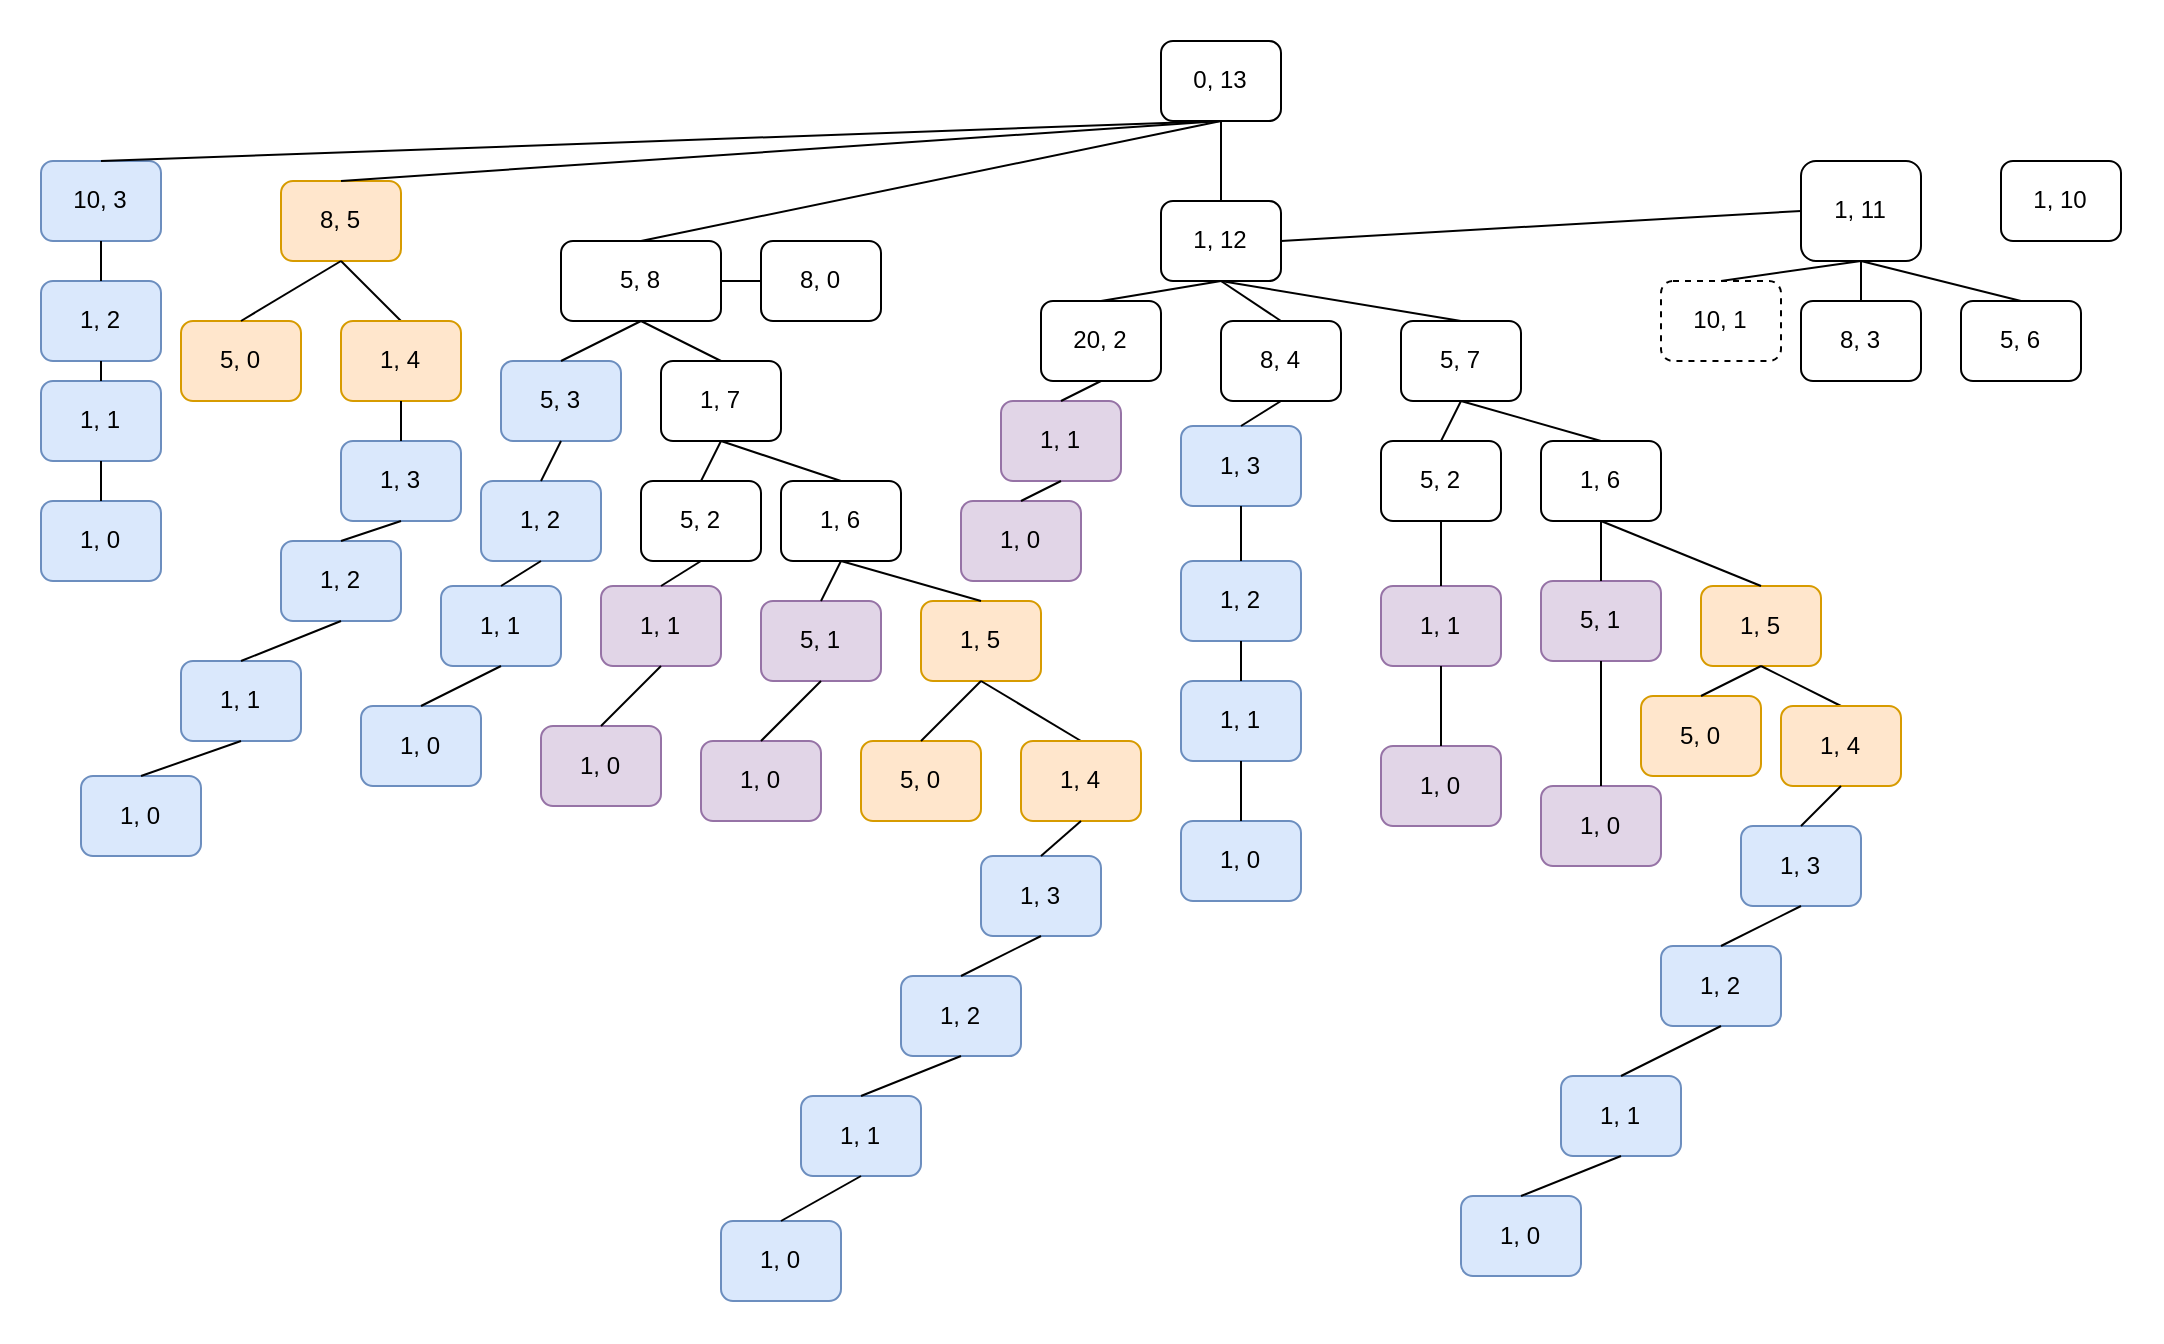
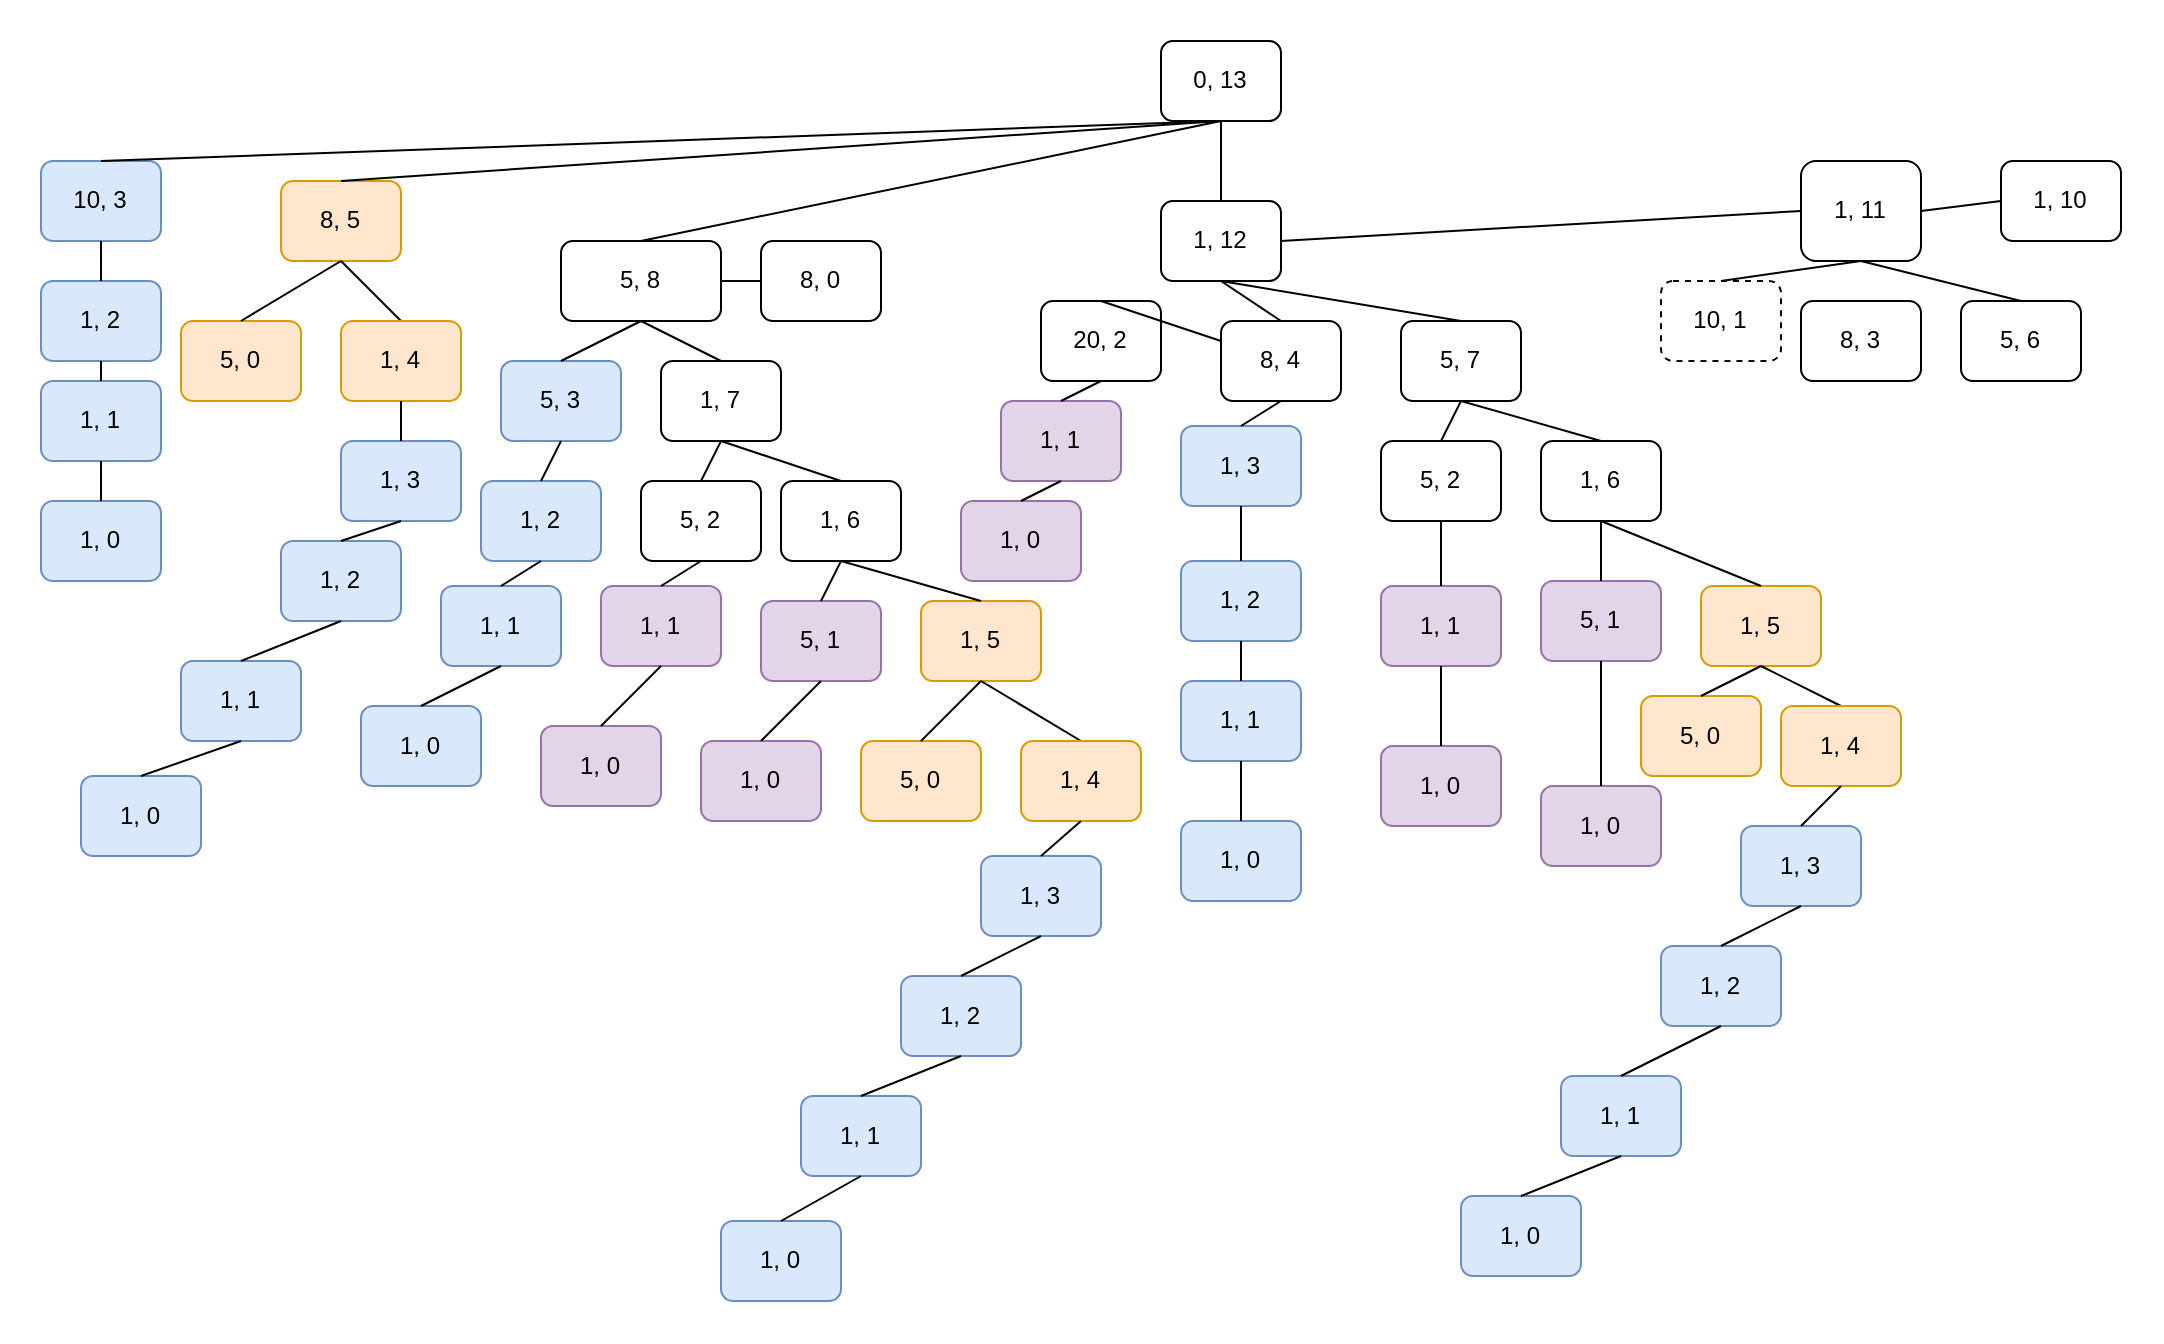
none -> (1961, 206)
(1861, 283) -> none
(1160, 291) -> (1161, 321)
